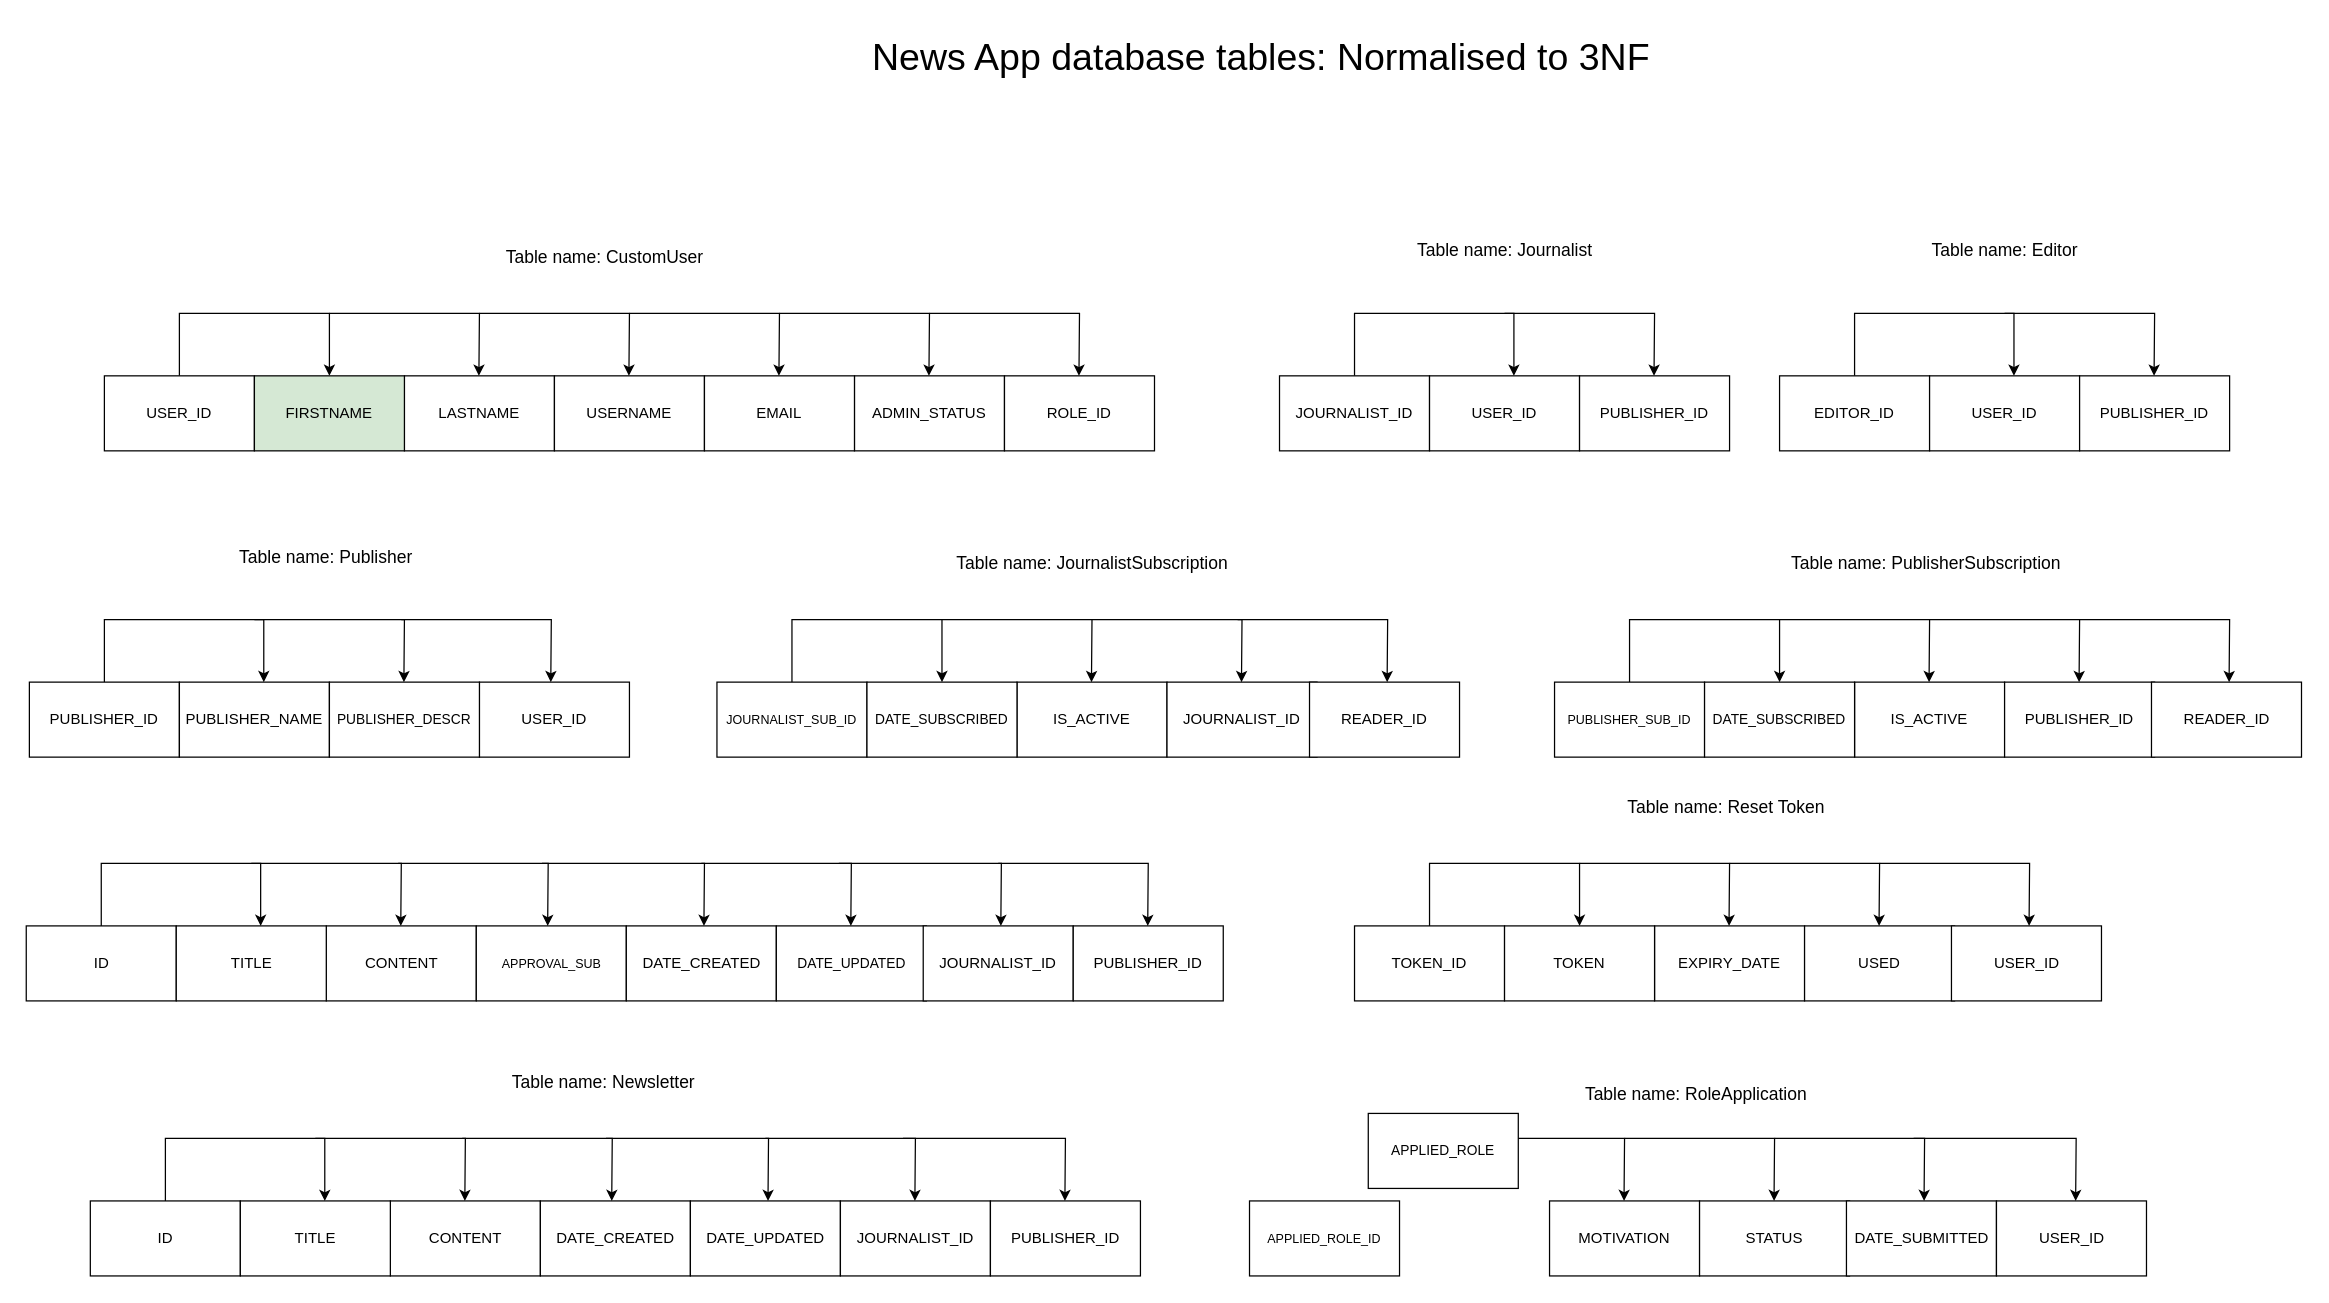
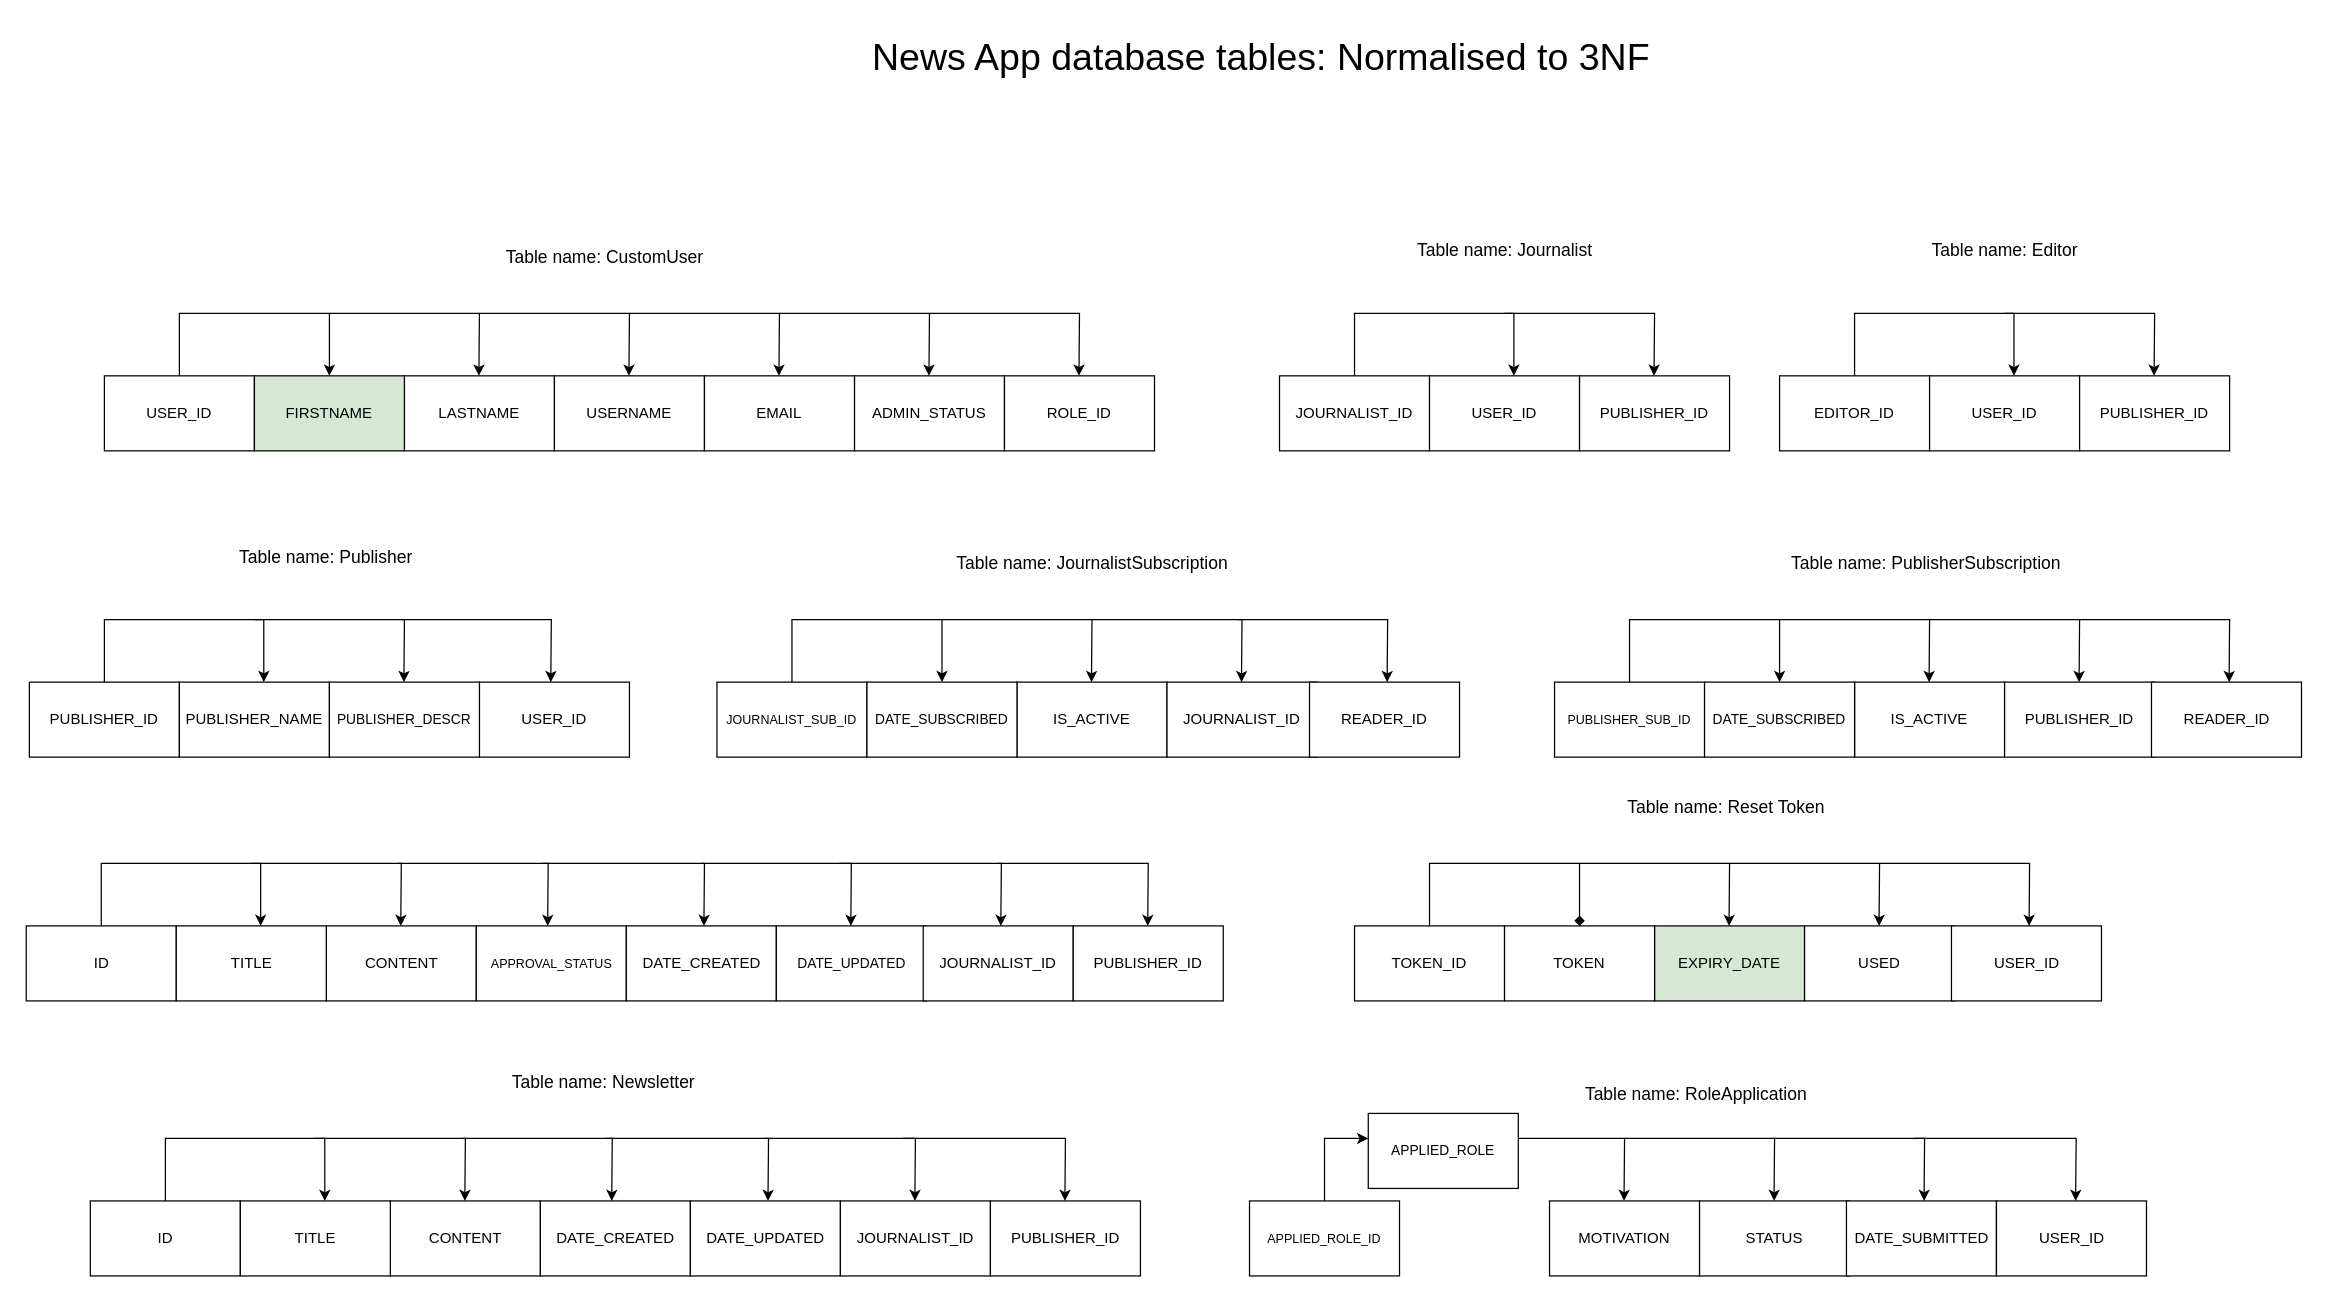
(1579, 916) -> (1579, 915)
(552, 963) -> (552, 963)
(1729, 963) -> (1729, 963)
none -> (1324, 1152)
